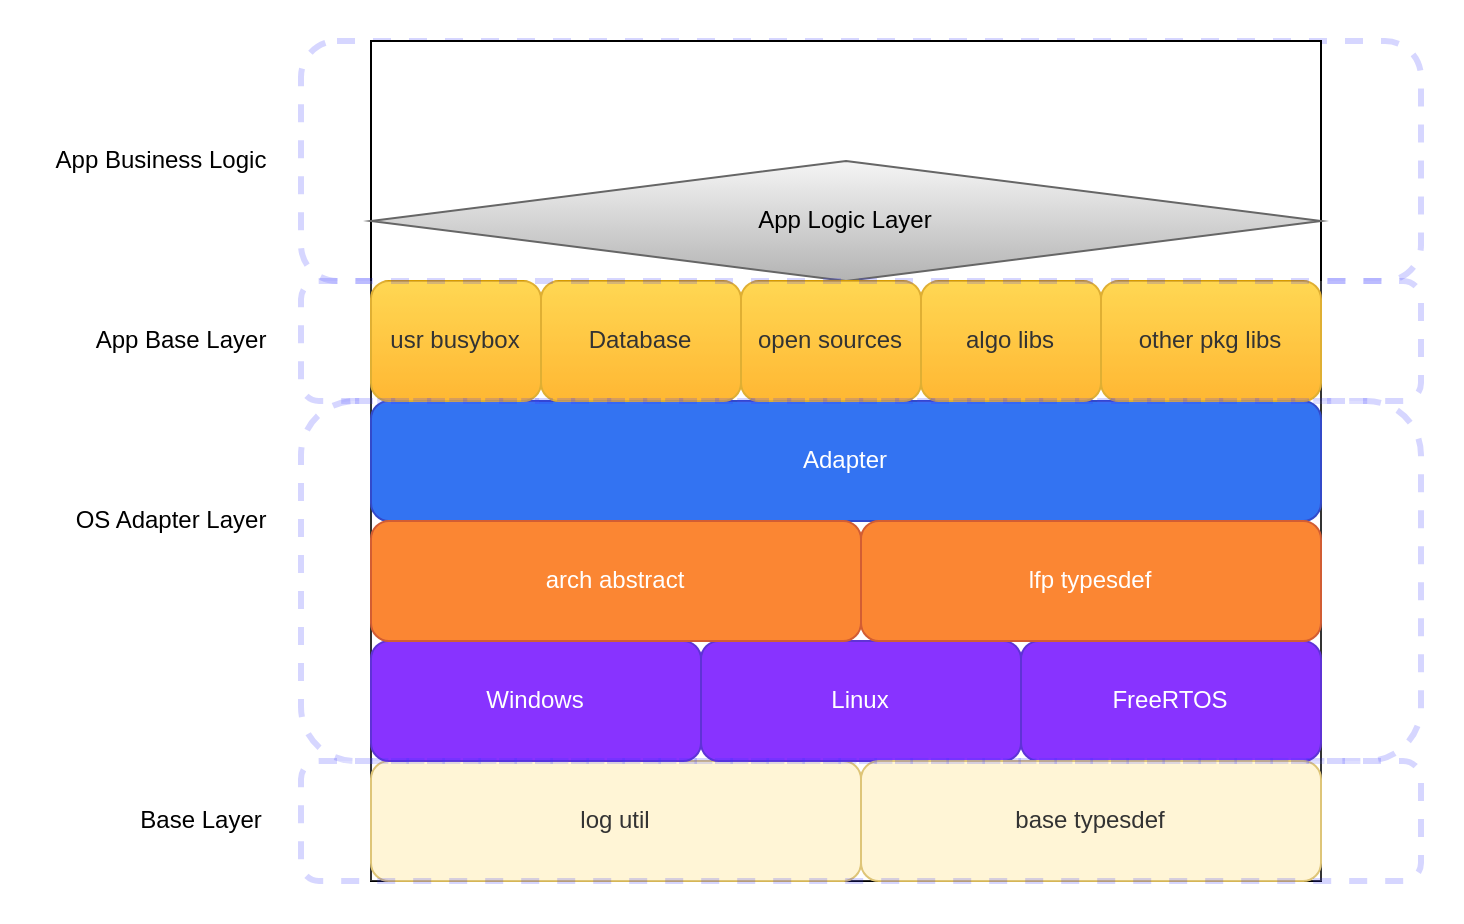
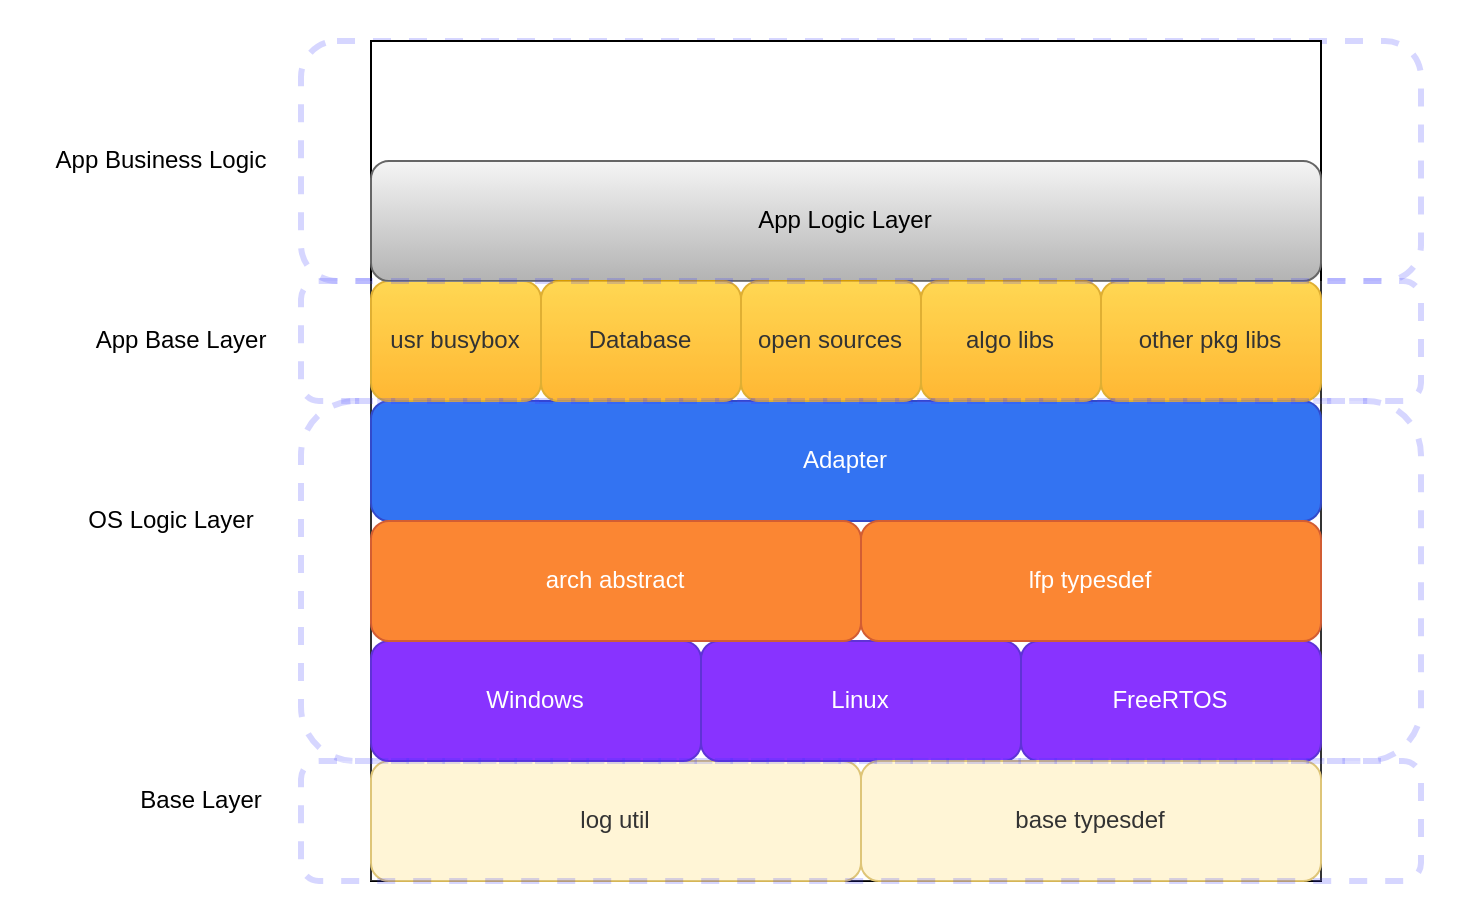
(846, 221) -> (846, 221)
(172, 521) -> (172, 521)
(201, 821) -> (201, 801)
